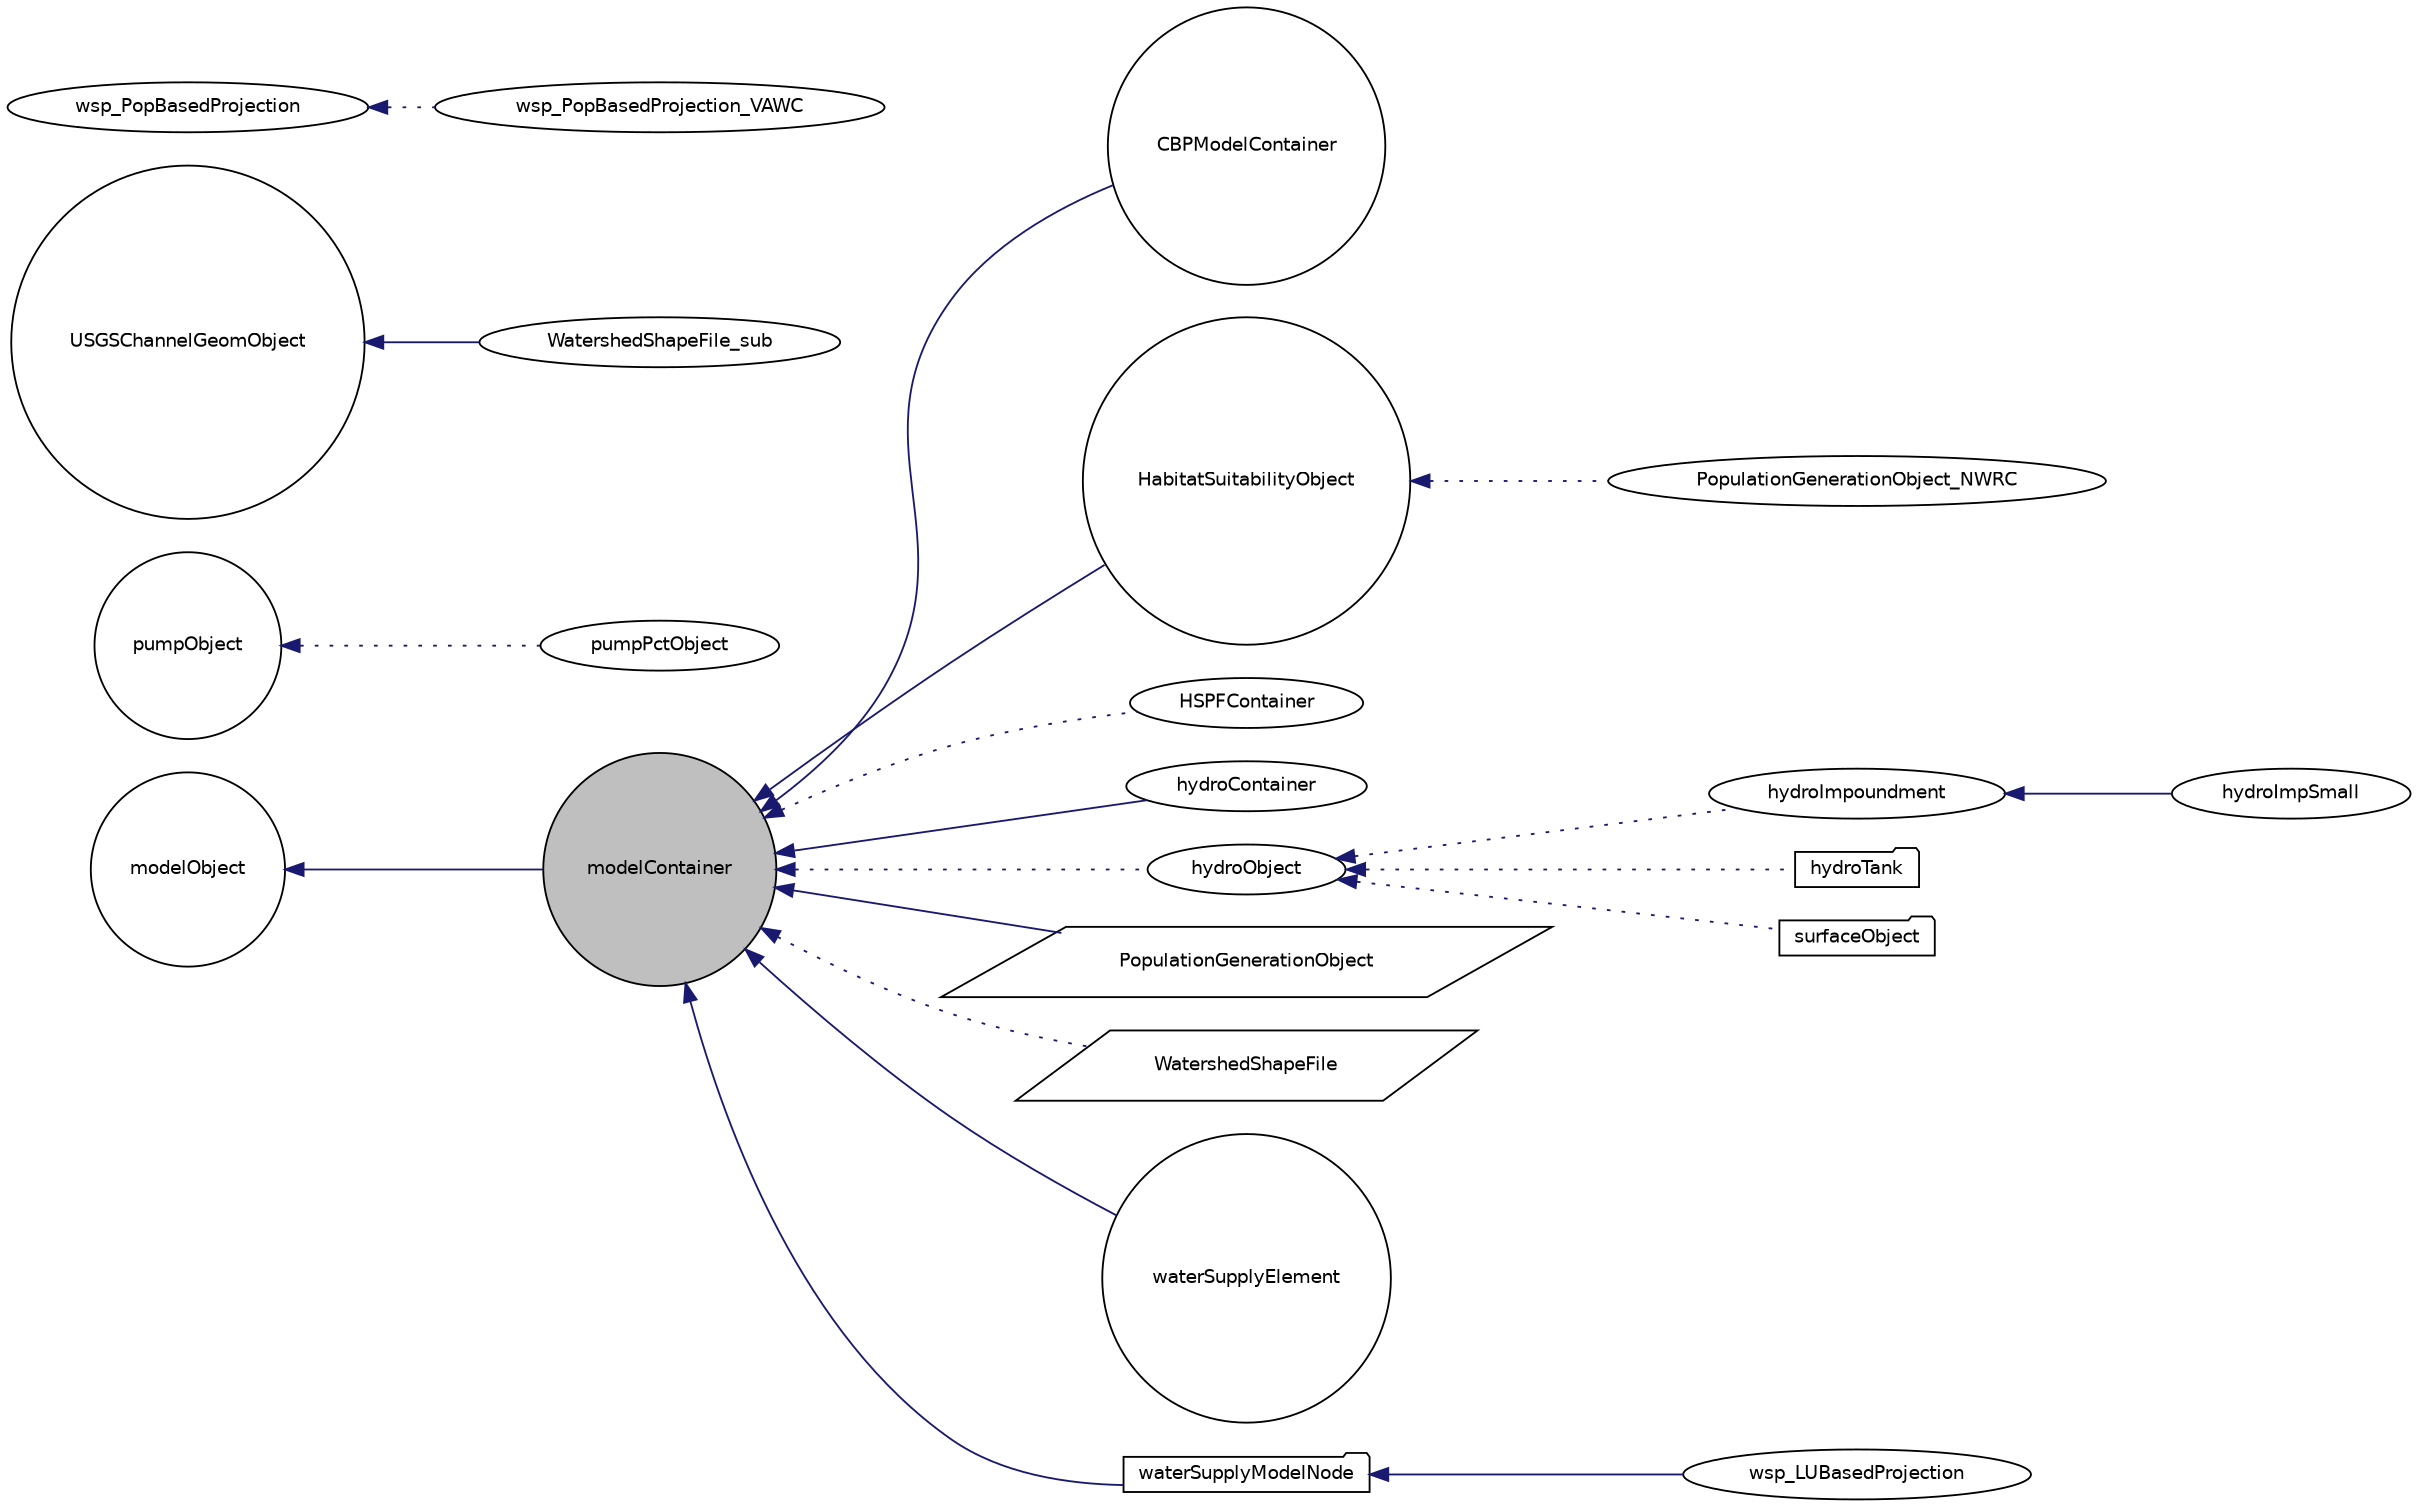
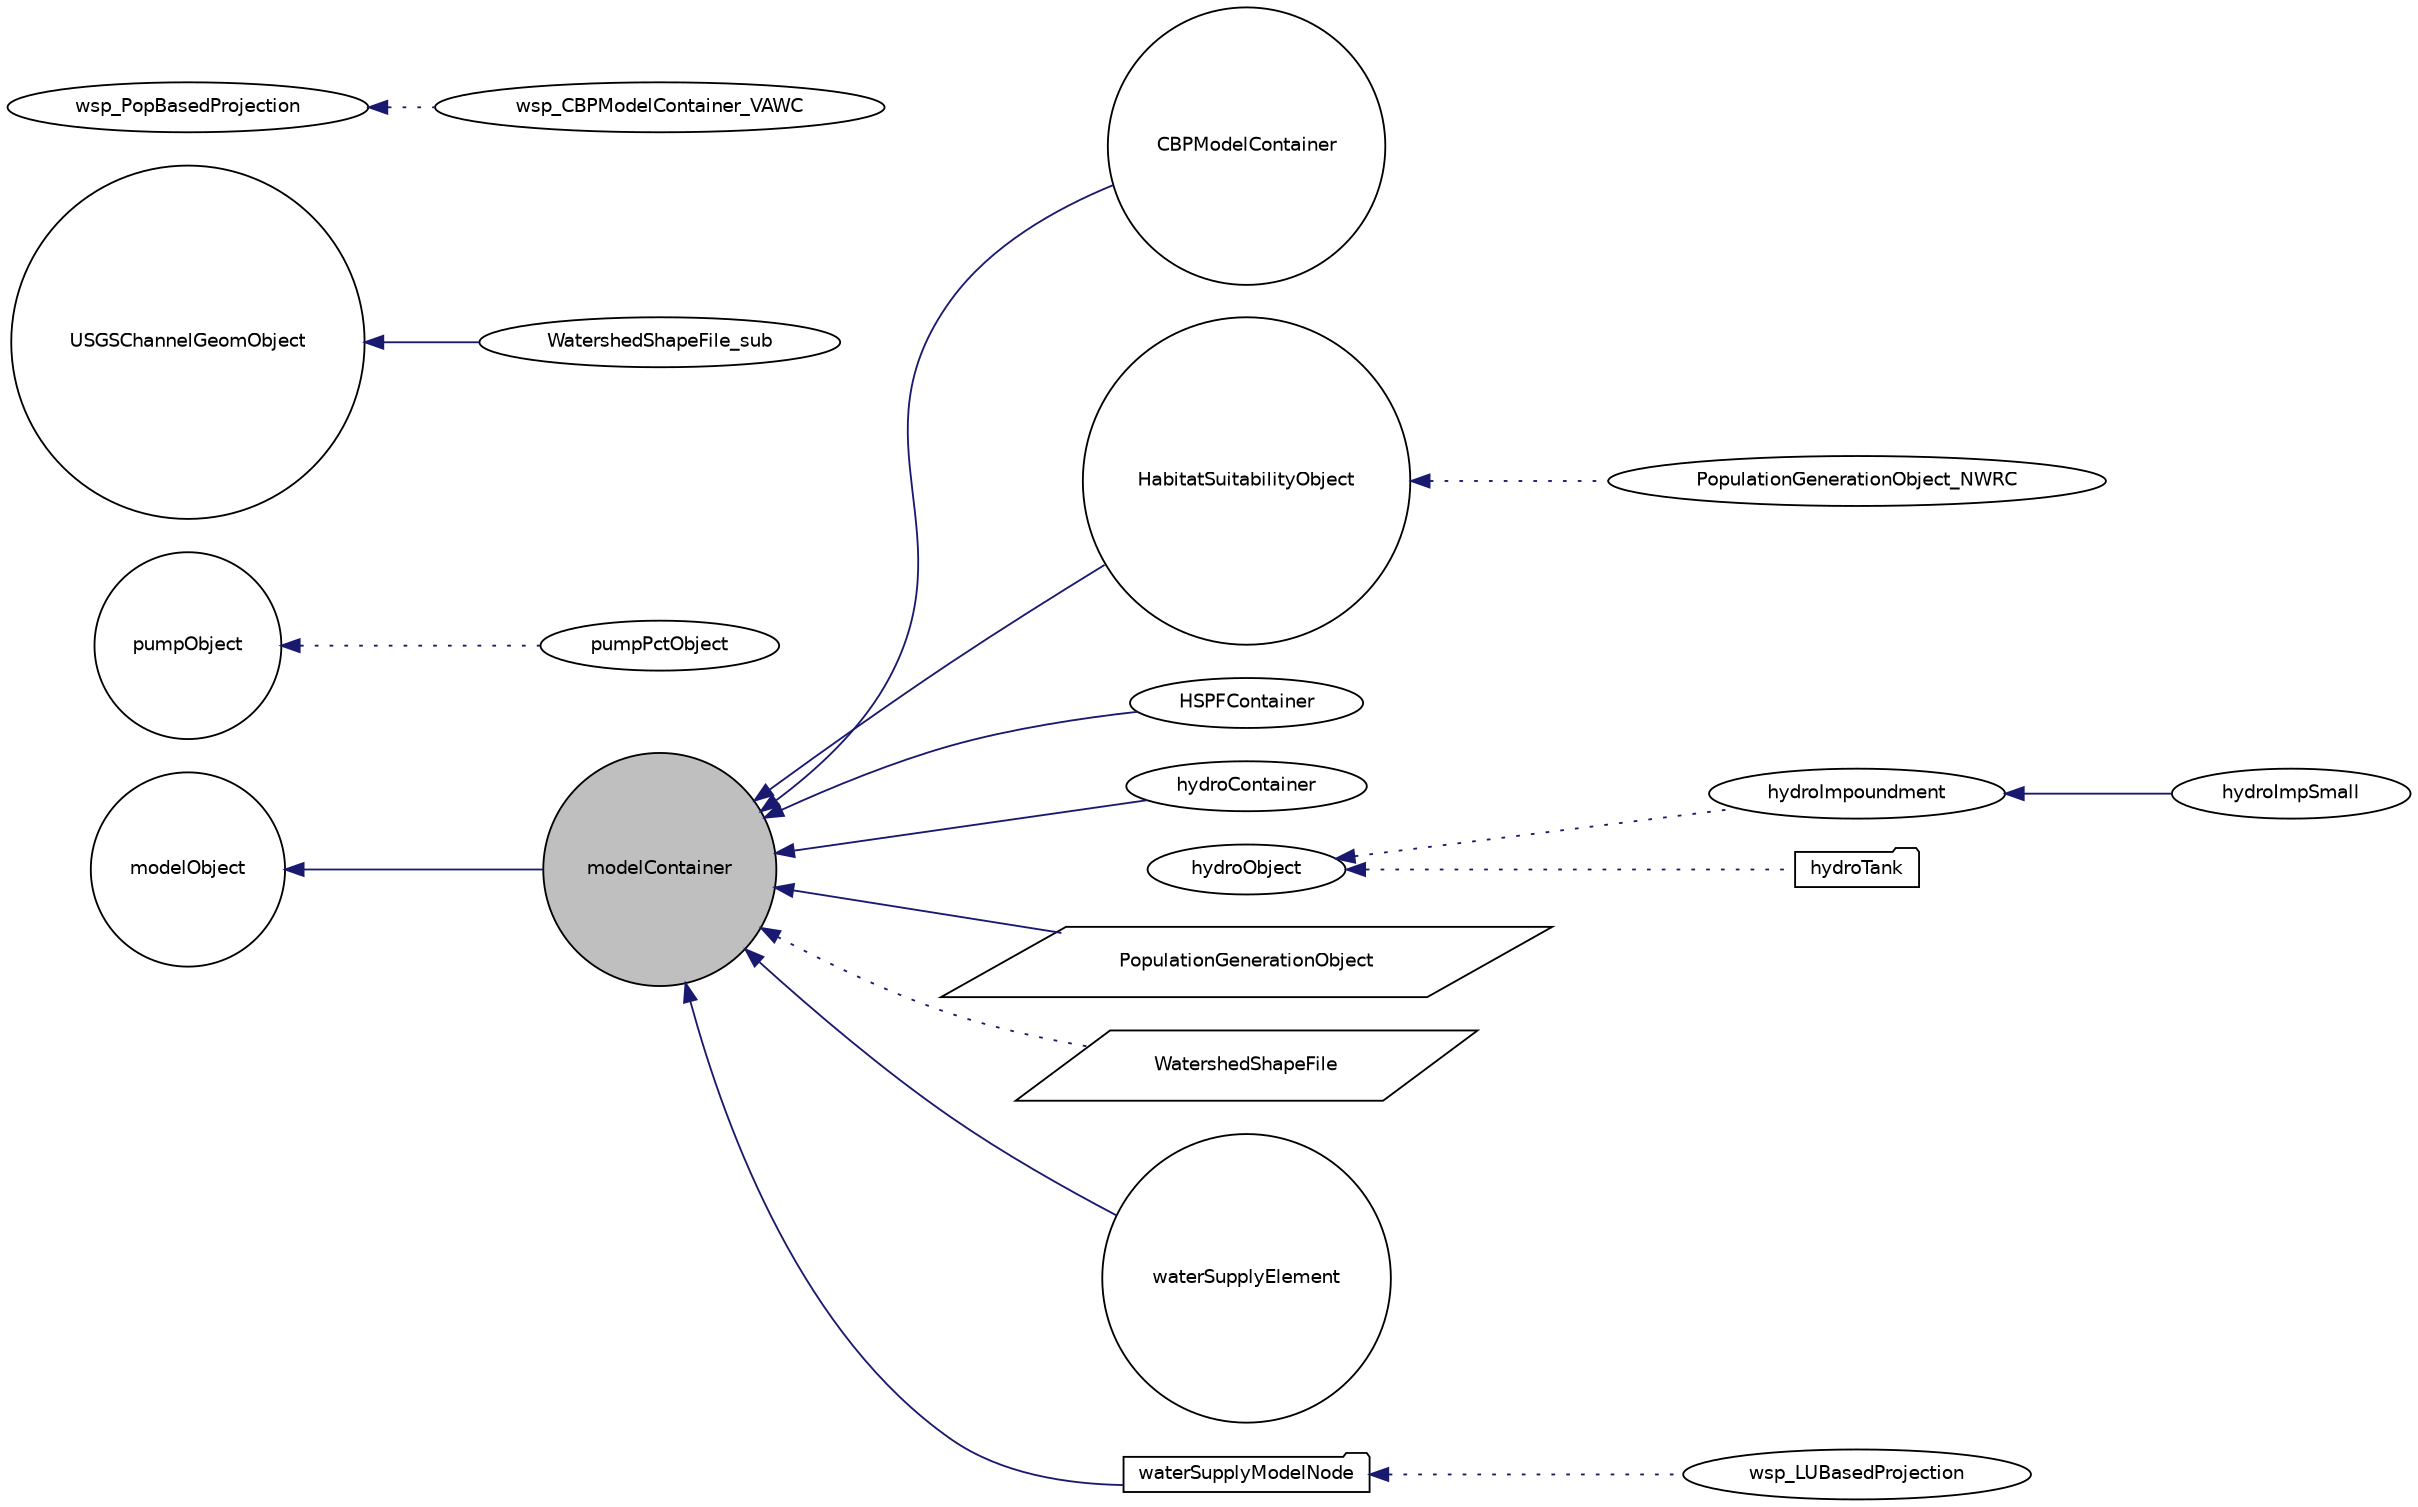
(660, 107) -> (660, 107)
(955, 745) -> (955, 745)
(971, 869) -> none
(1857, 938) -> none
(1536, 1474) -> (1536, 1474)
